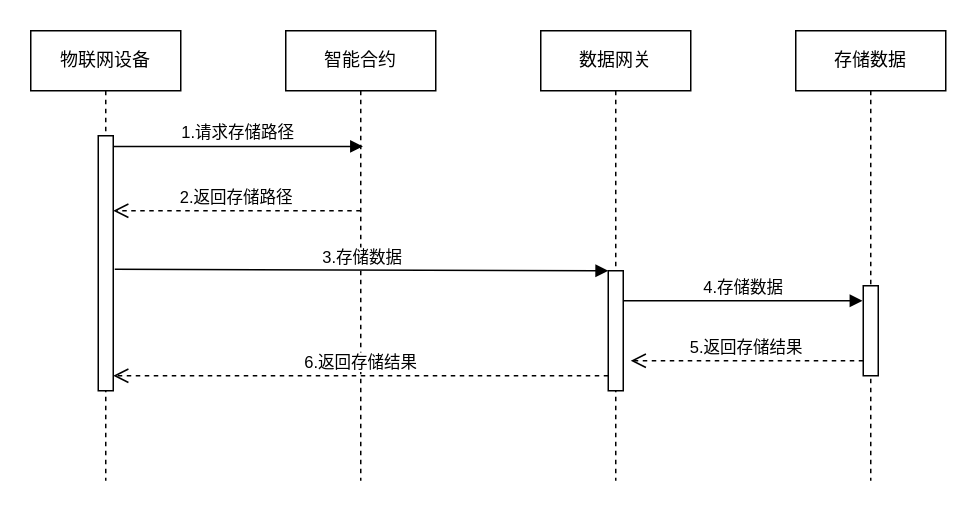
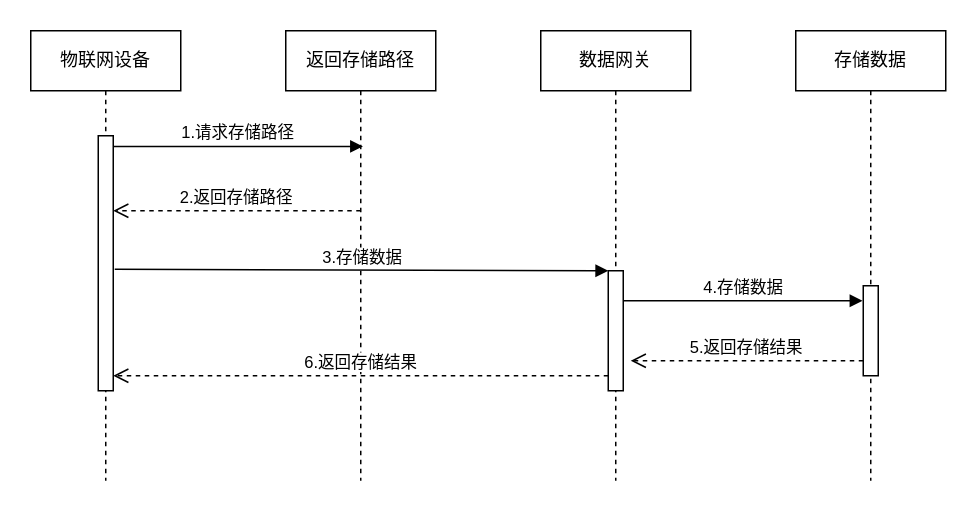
(361, 61) -> (361, 61)
